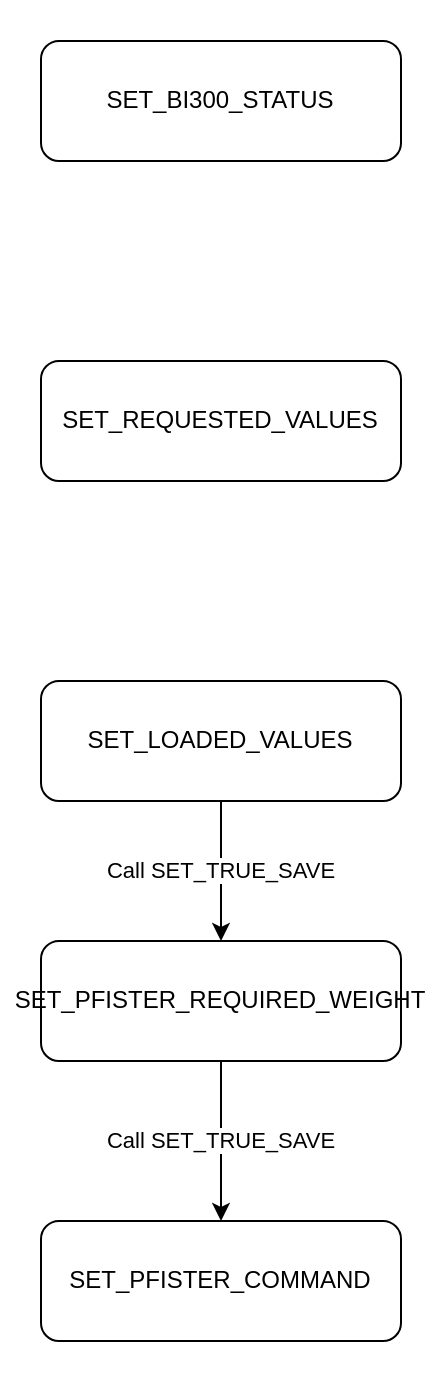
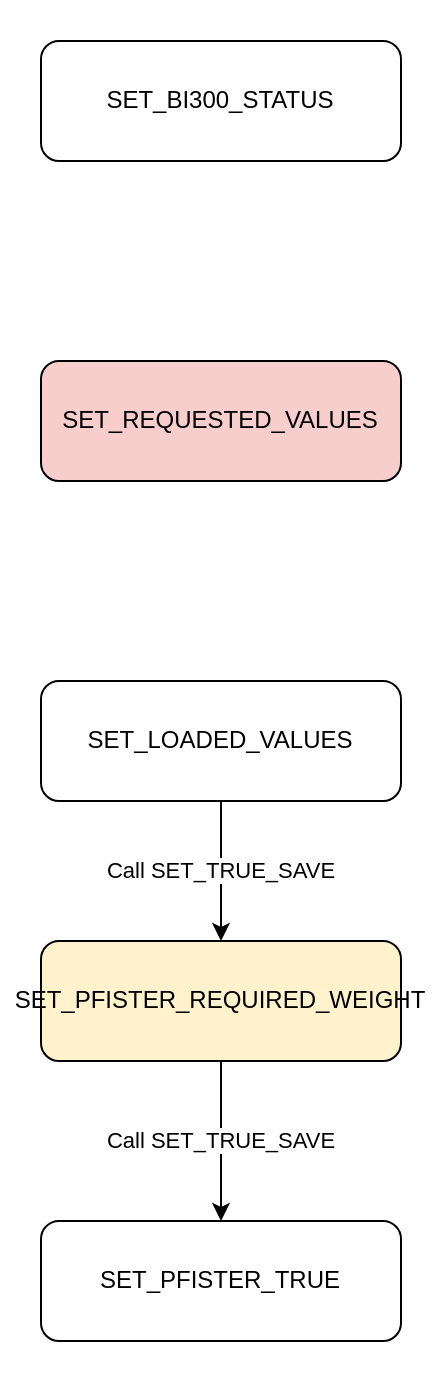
(221, 421) -> (221, 421)
(221, 1001) -> (221, 1001)
(221, 1281) -> (221, 1281)
